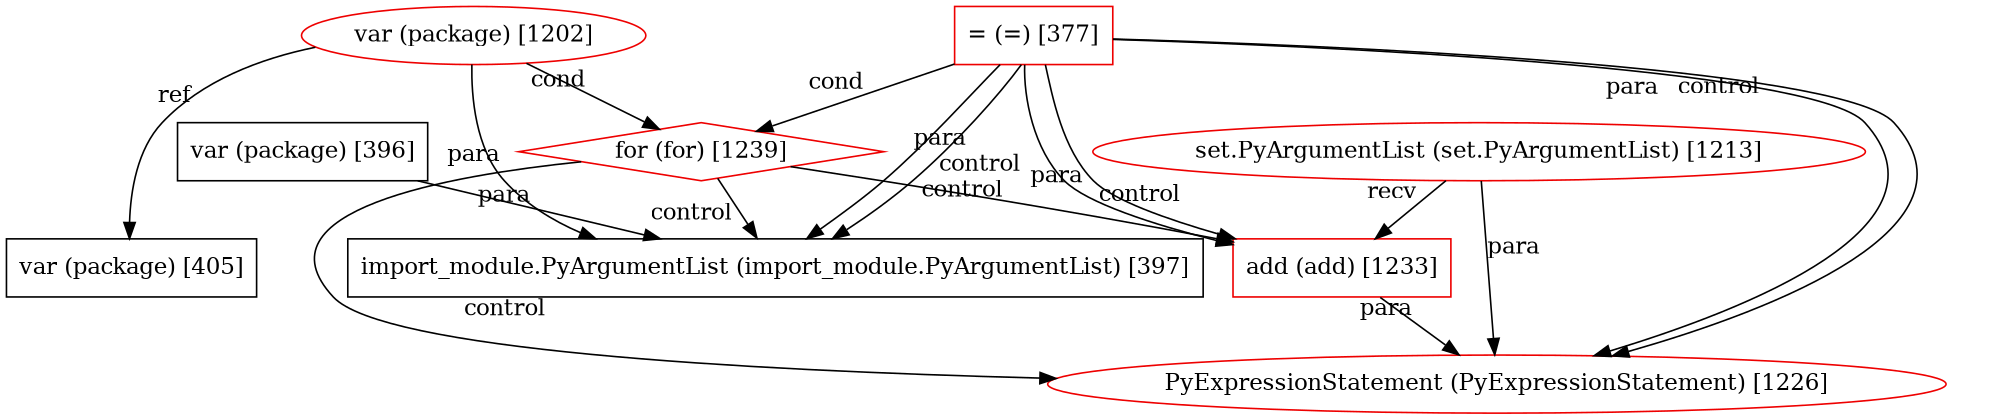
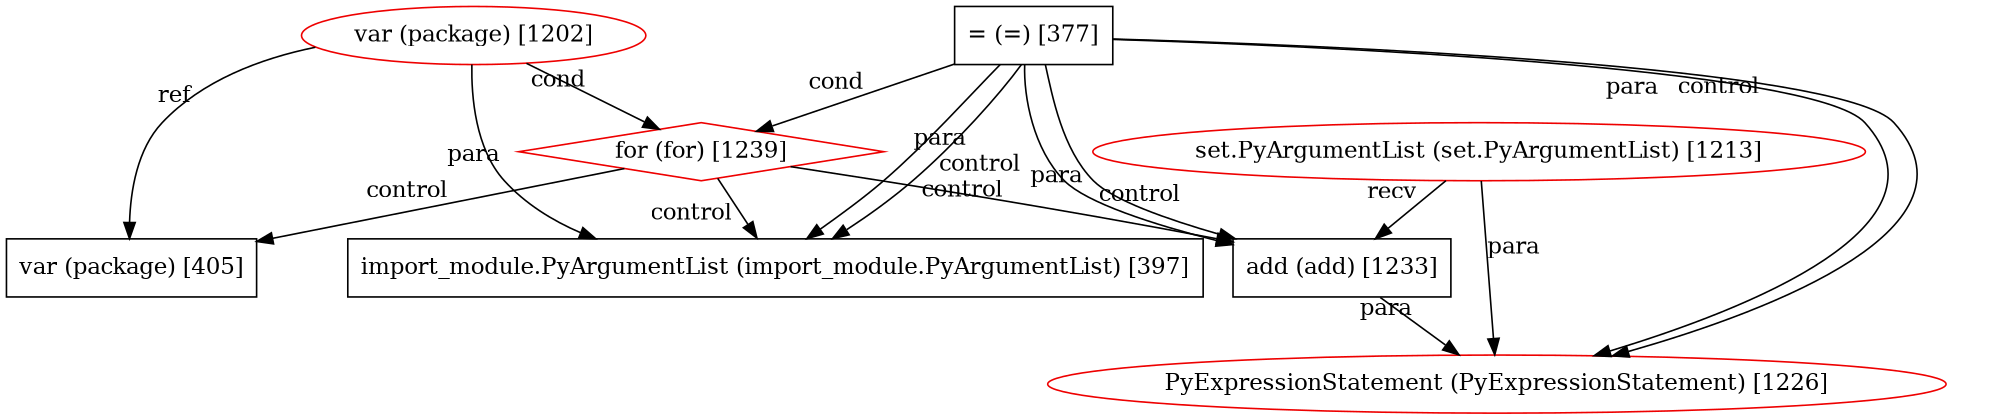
(1034, 36) -> (1034, 36)
(303, 152) -> none
(1342, 268) -> (1342, 268)
(513, 345) -> (449, 203)
